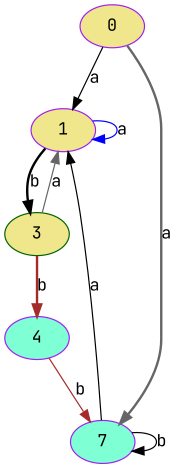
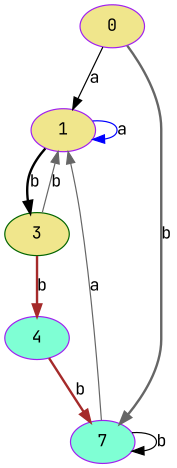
(57, 182) -> (57, 182)
(167, 234) -> (167, 234)
(90, 291) -> (90, 291)
(66, 385) -> (66, 385)
